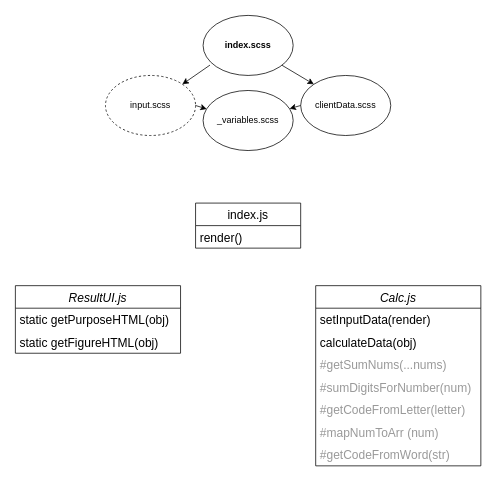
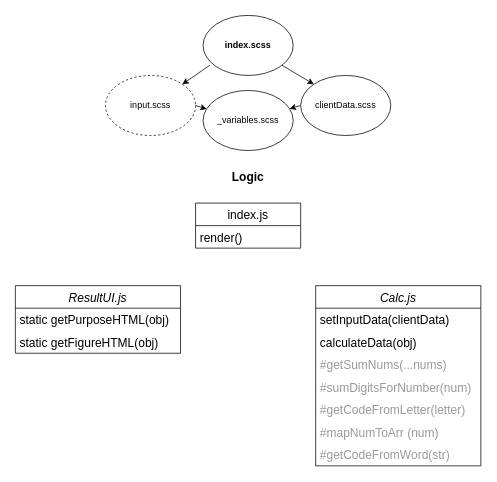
none -> (248, 177)
(387, 320) -> (397, 320)
